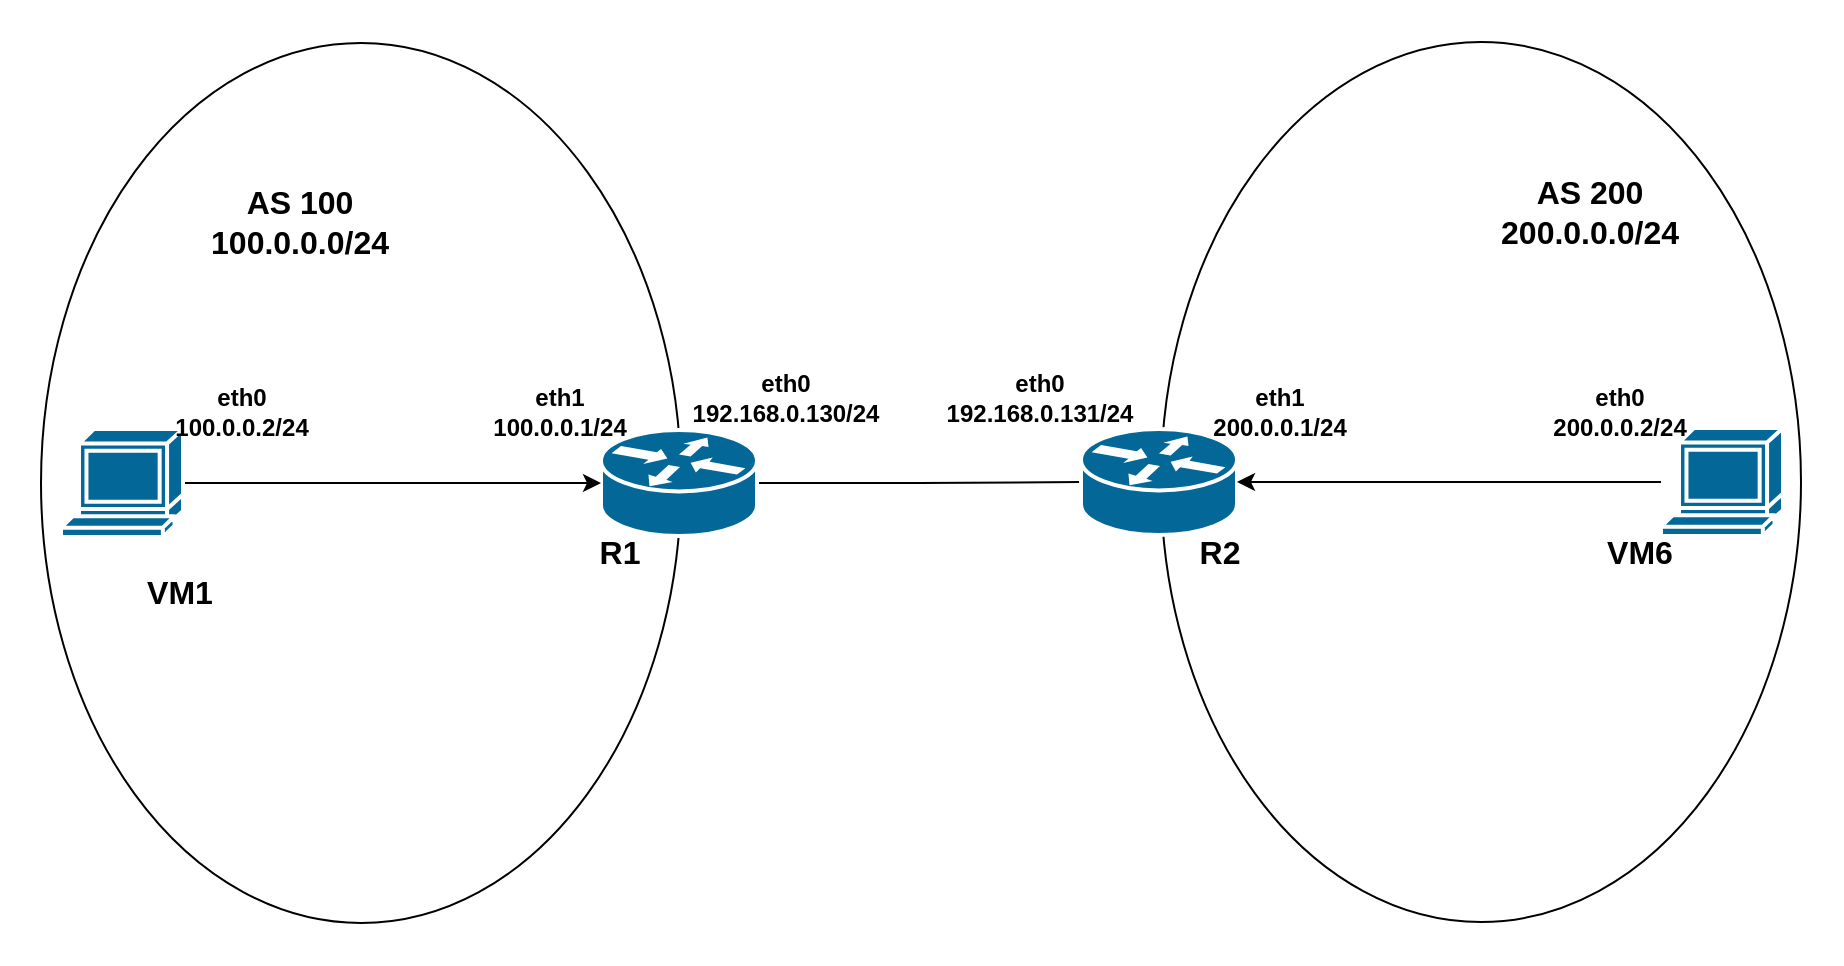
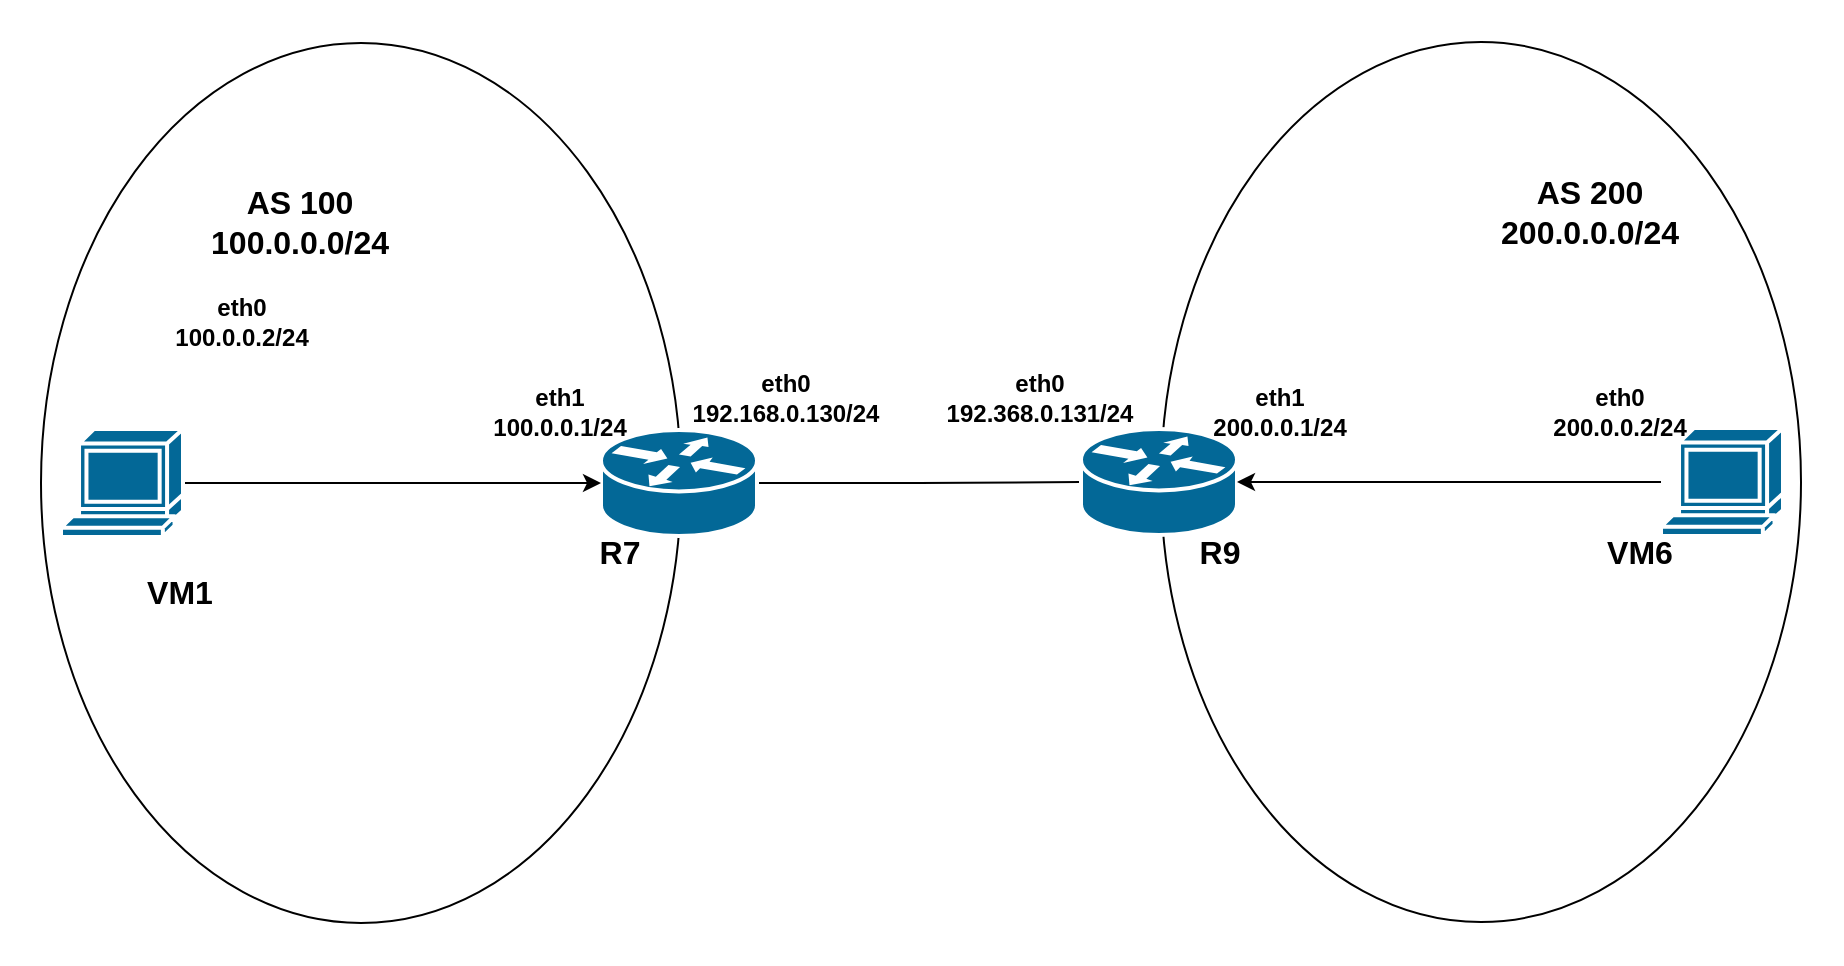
(1041, 399) -> (1041, 399)
(243, 413) -> (243, 323)
(621, 553) -> (621, 553)
(1221, 553) -> (1221, 553)
